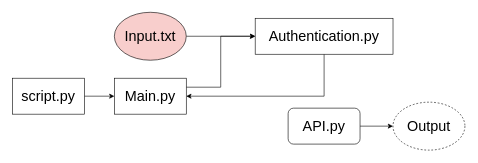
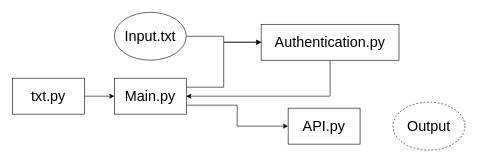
(150, 36) -> (150, 36)
(324, 36) -> (330, 42)
(48, 96) -> (48, 96)
none -> (237, 125)
(324, 126) -> (324, 126)
(387, 126) -> none
